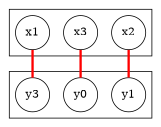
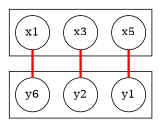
(129, 33) -> (129, 33)
(33, 95) -> (33, 95)
(81, 95) -> (81, 95)
